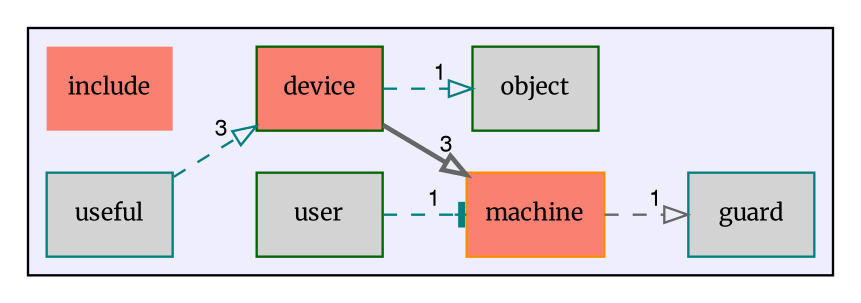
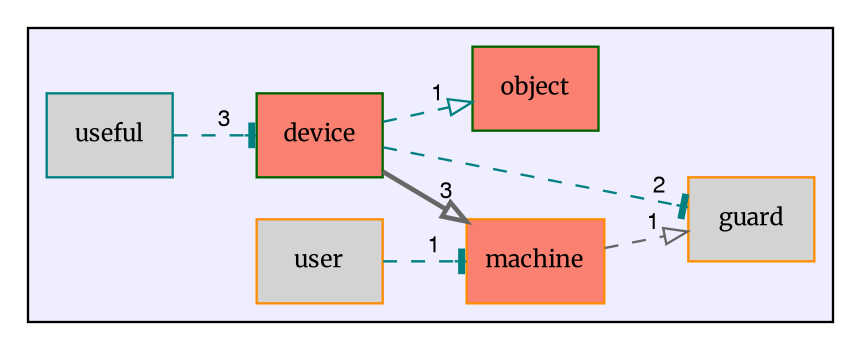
(110, 89) -> none
(536, 89) -> (536, 89)
(205, 158) -> (209, 135)
none -> (530, 176)
(320, 215) -> (320, 261)
(751, 215) -> (751, 219)
